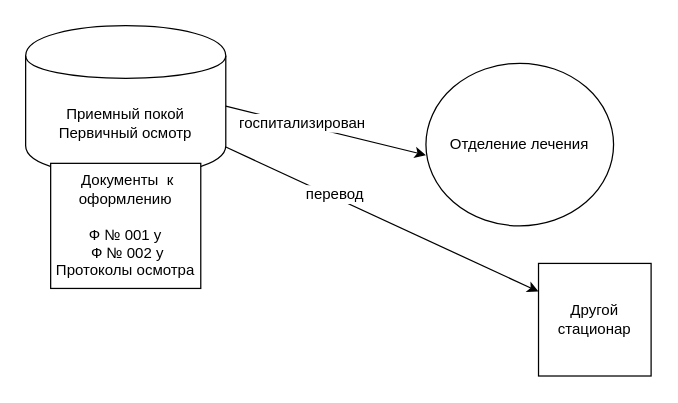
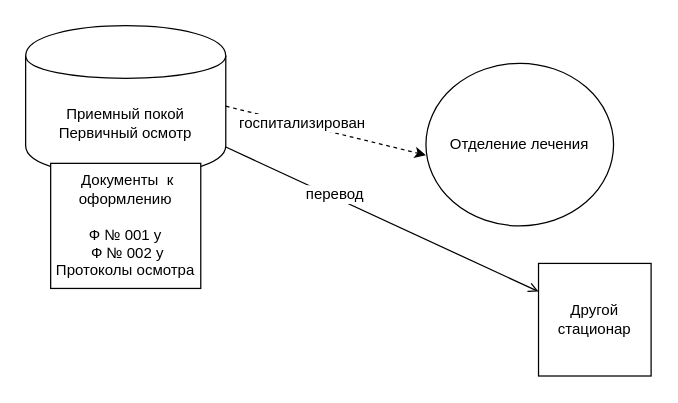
(376, 143) -> (376, 143)
(529, 287) -> (531, 288)
